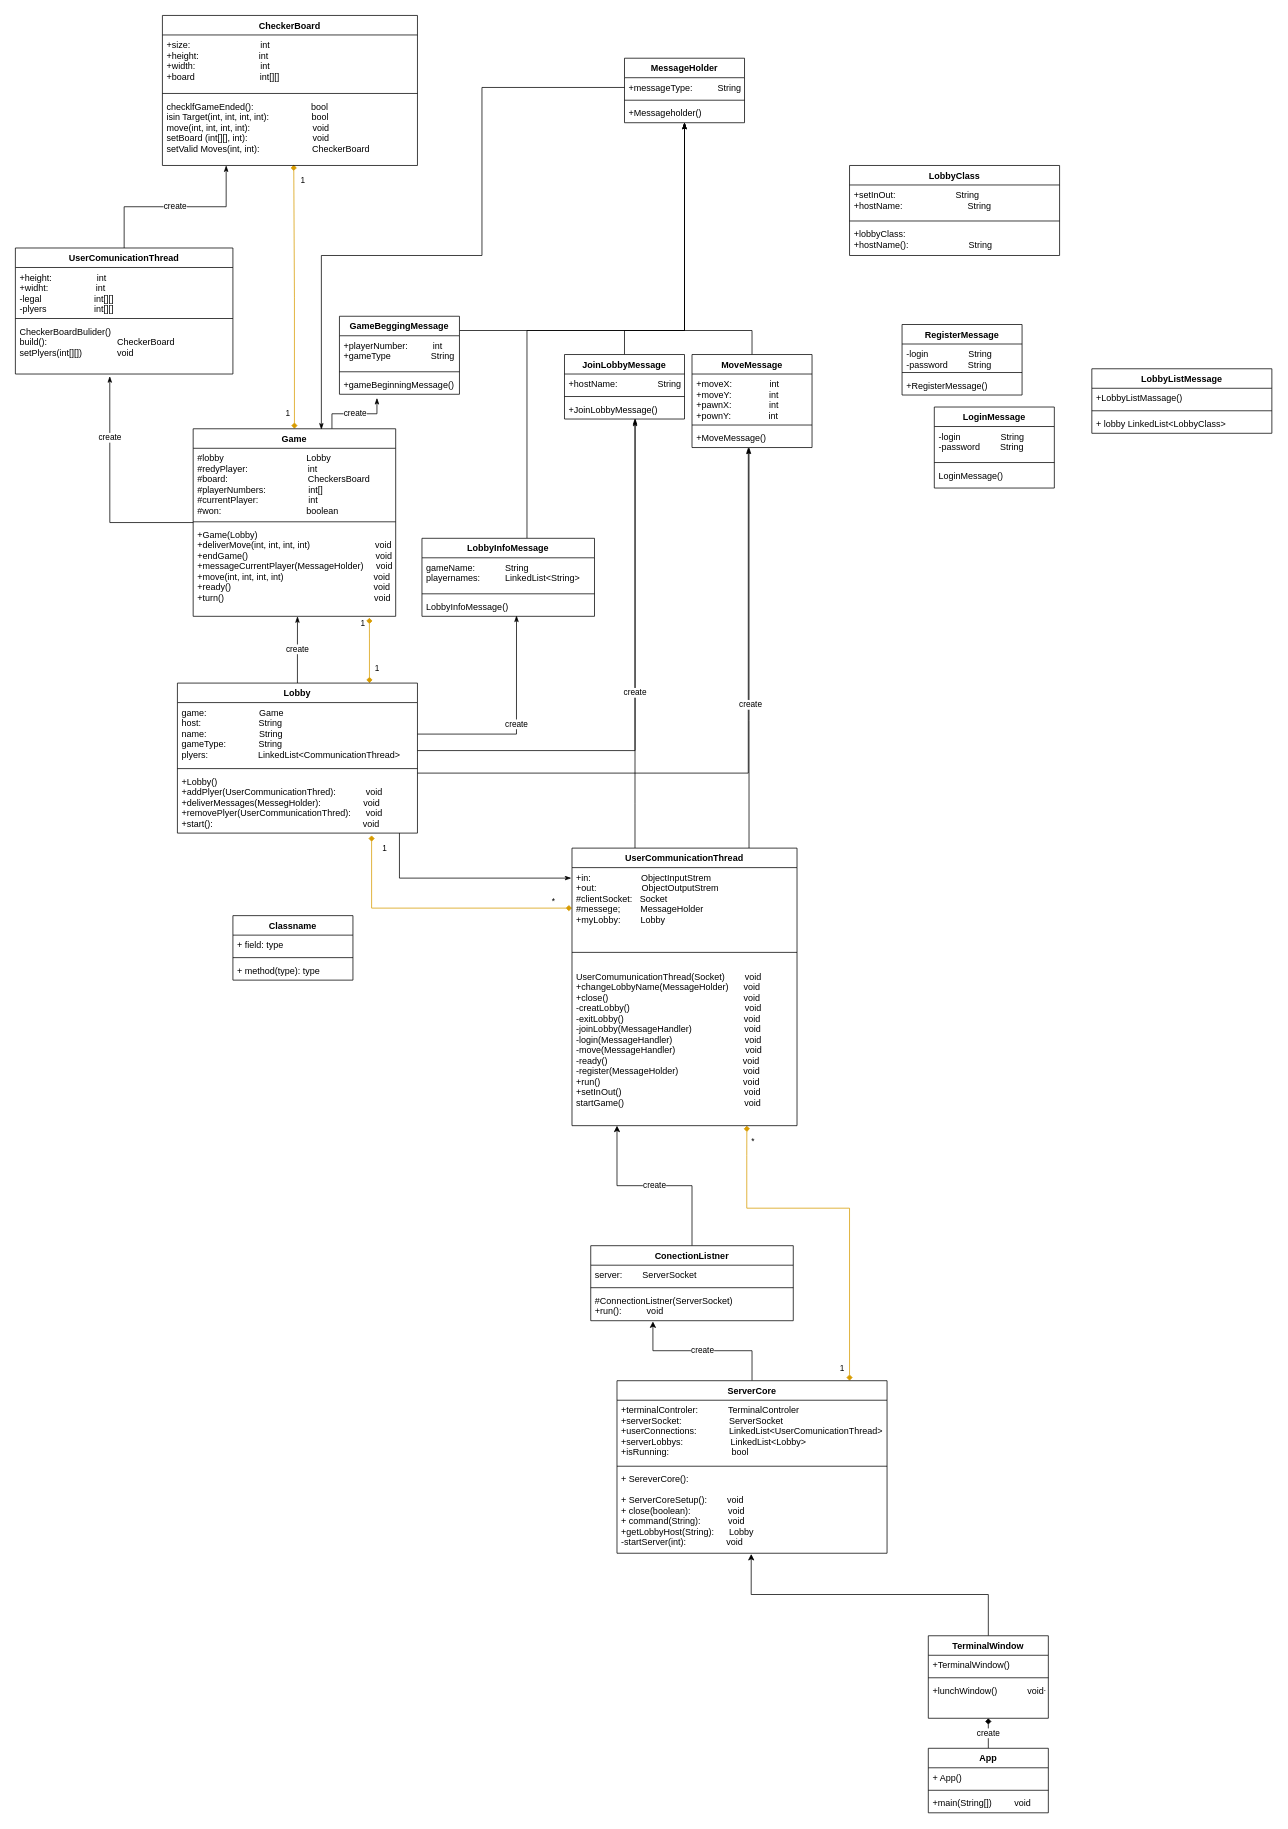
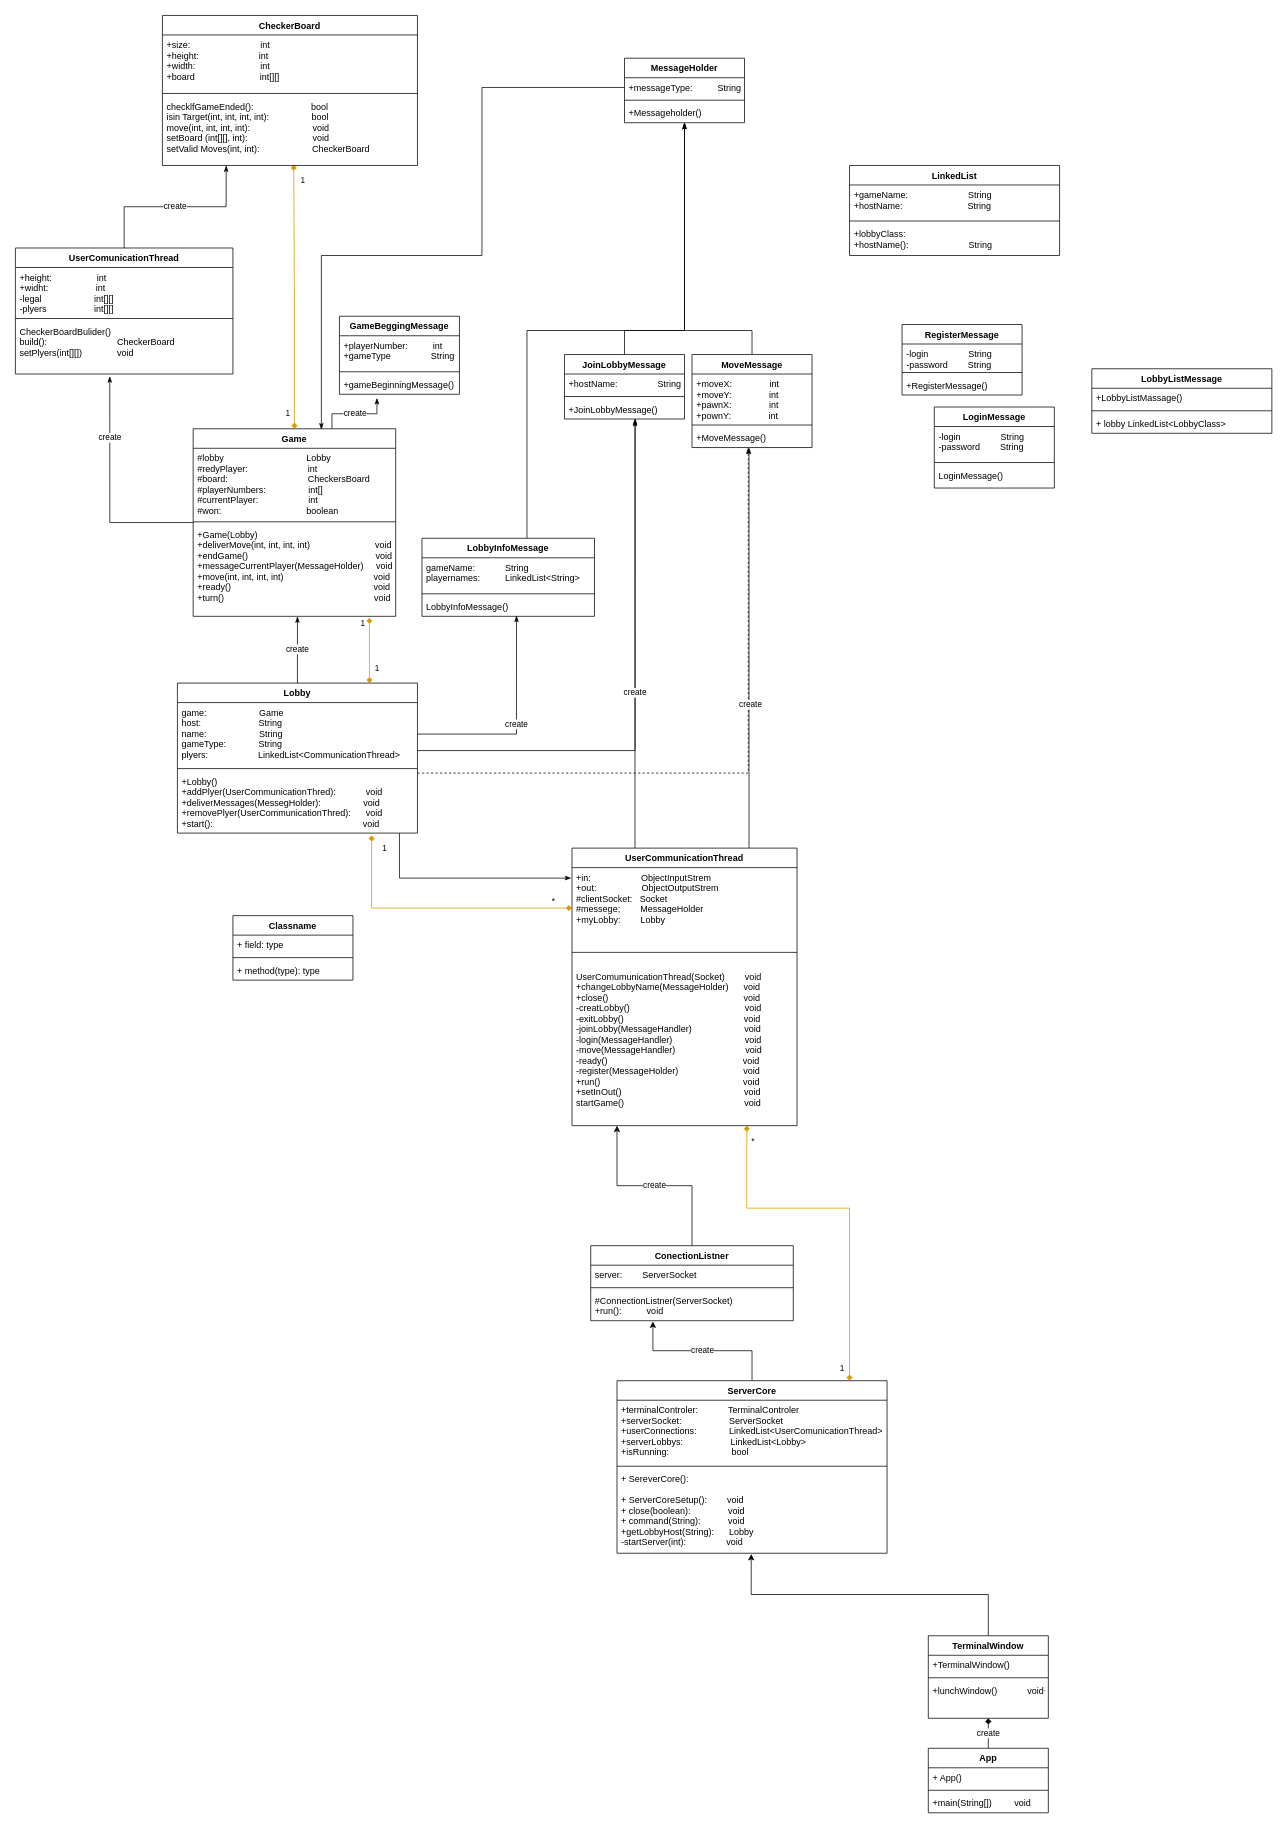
(954, 176) -> (954, 176)
(952, 195) -> (952, 195)
(491, 330) -> none
(583, 773) -> (583, 773)
